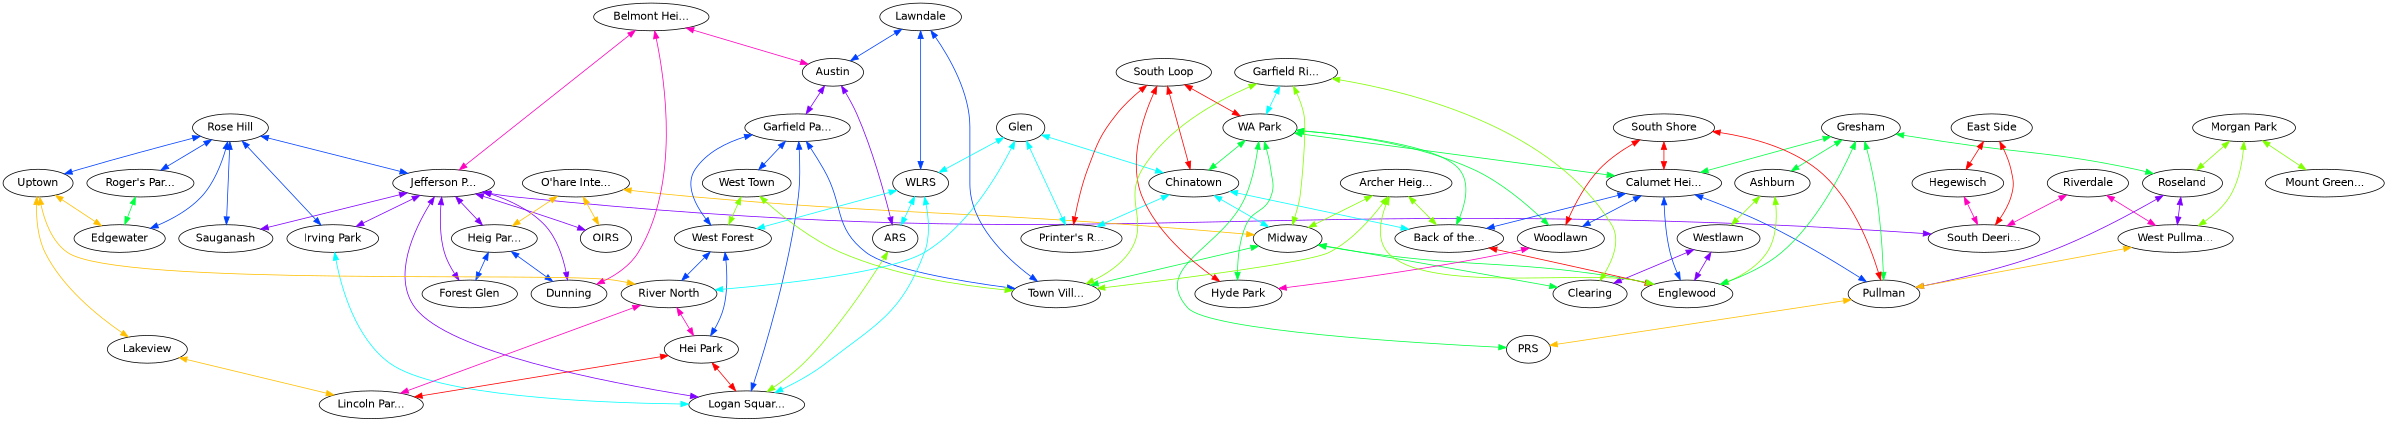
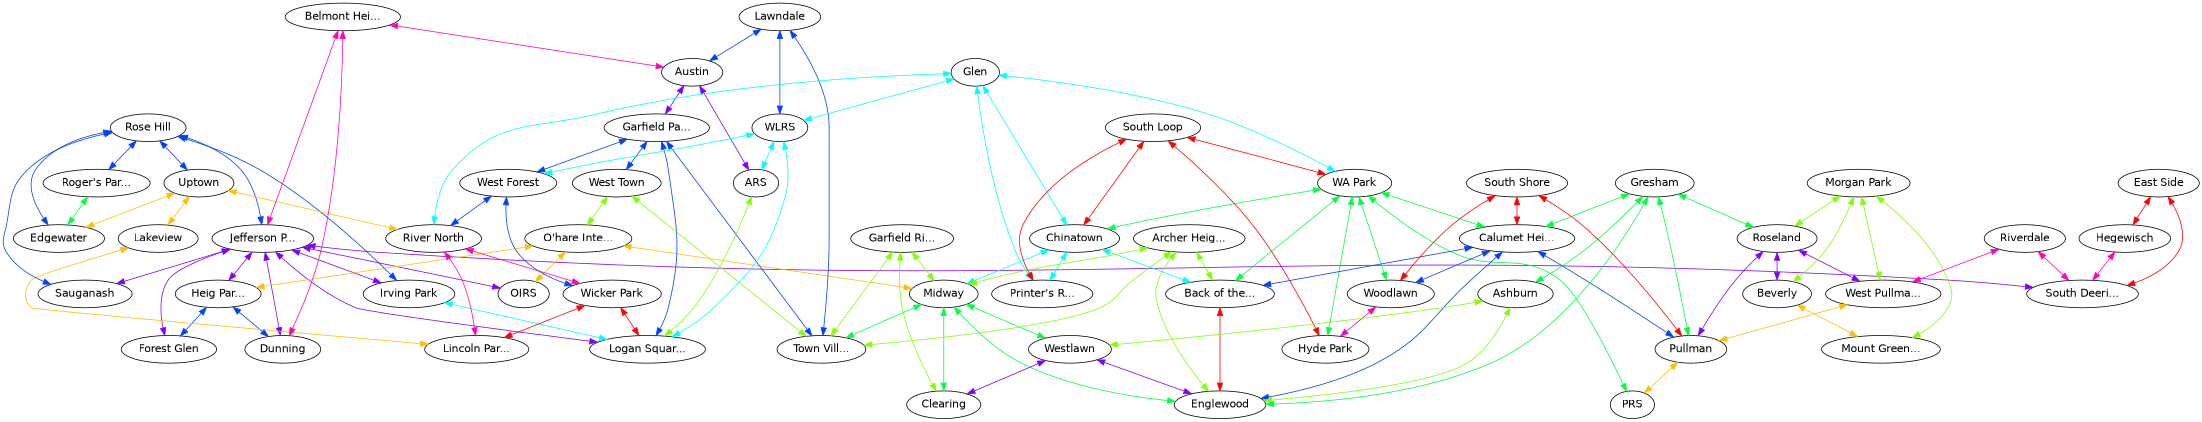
(1273, 100) -> (1173, 104)
(735, 210) -> (598, 211)
none -> (1777, 294)
none -> (1006, 321)
(701, 349) -> (612, 294)
